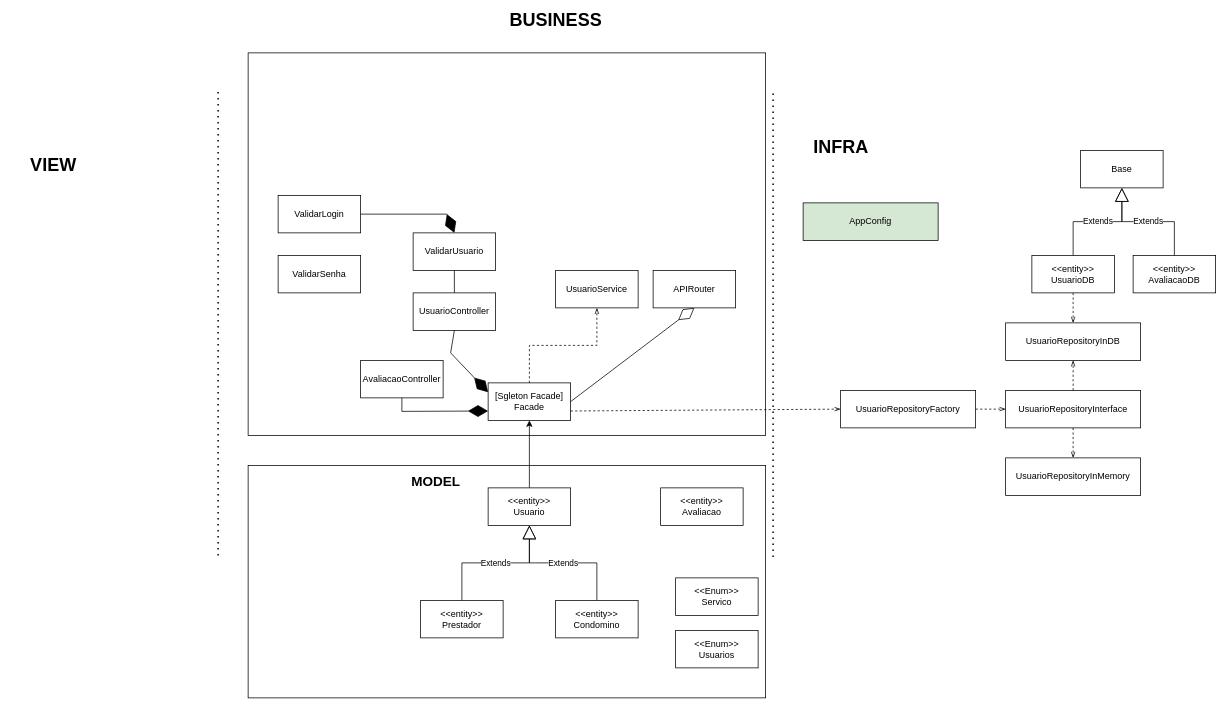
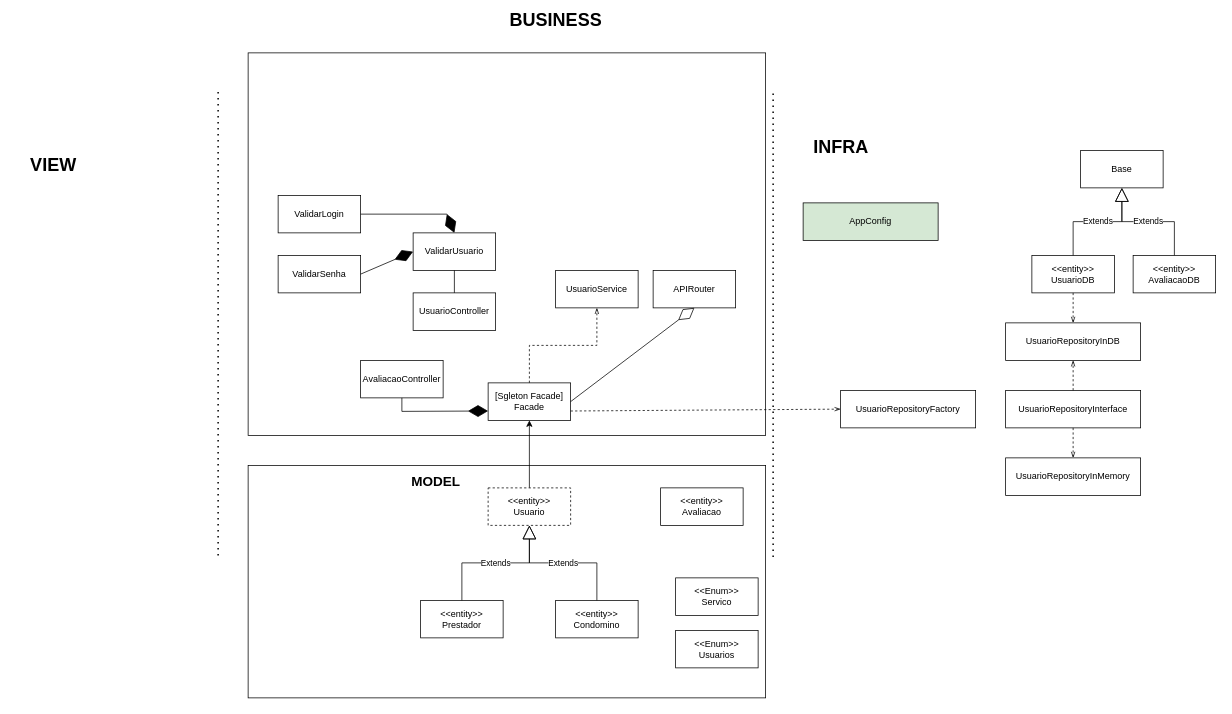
none -> (377, 267)
(453, 356) -> none
(990, 409) -> none
(529, 507) -> (529, 507)
